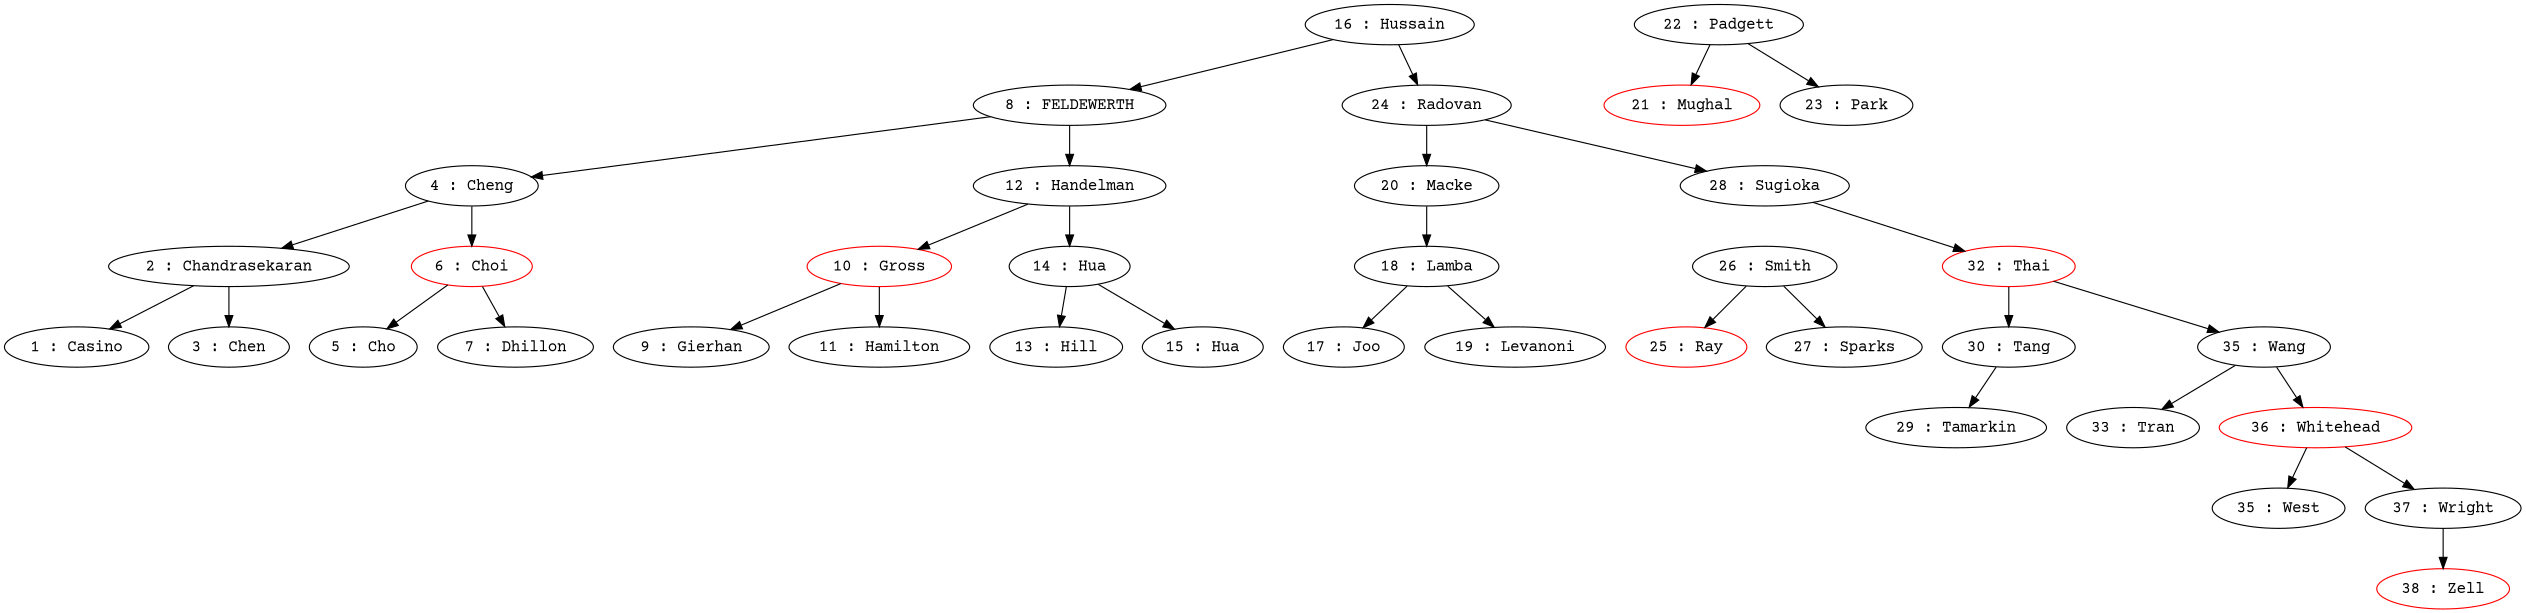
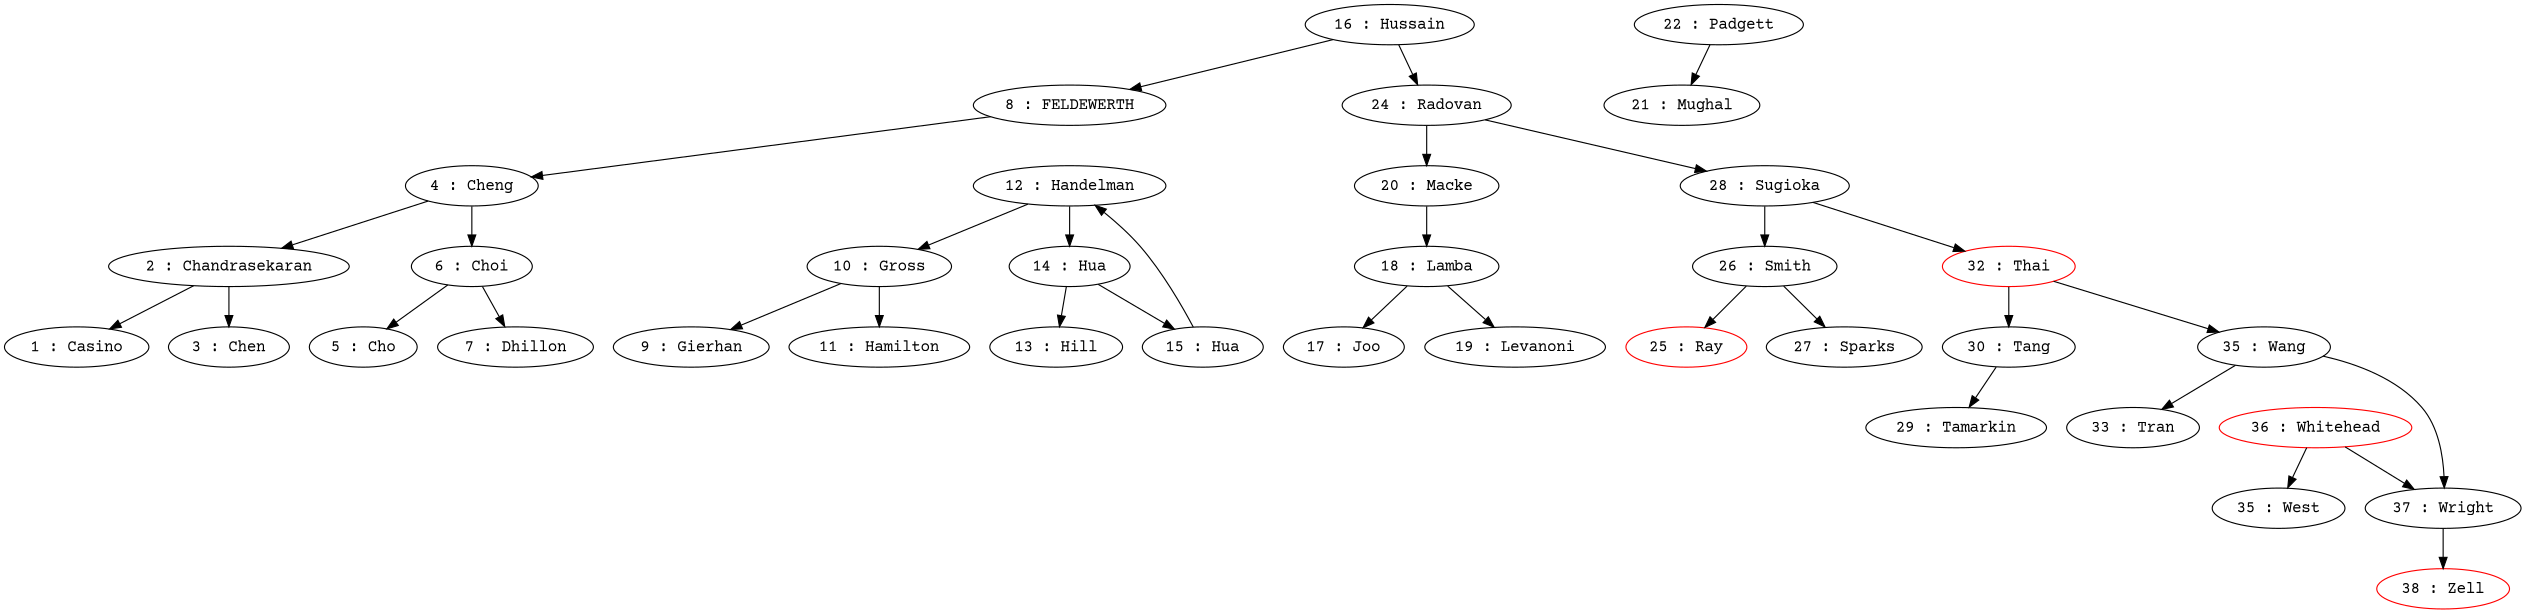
(1682, 105) -> (1682, 105)
(1847, 105) -> none
(1070, 140) -> (1155, 265)
none -> (1765, 221)
(472, 266) -> (472, 266)
(879, 266) -> (879, 266)
(2287, 382) -> (2408, 394)
